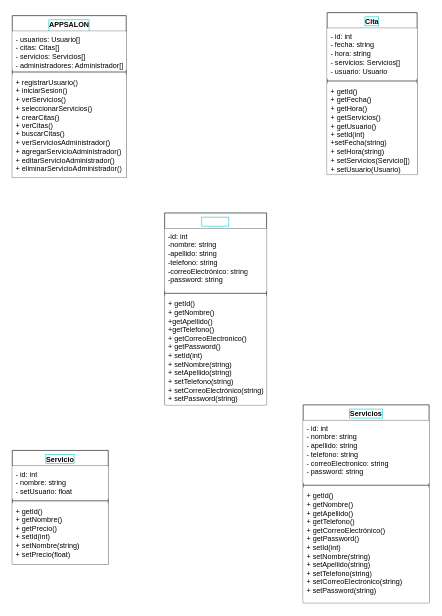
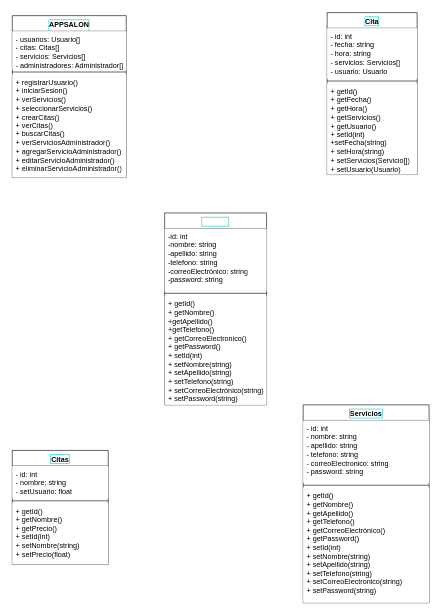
(60, 459) -> (60, 459)
